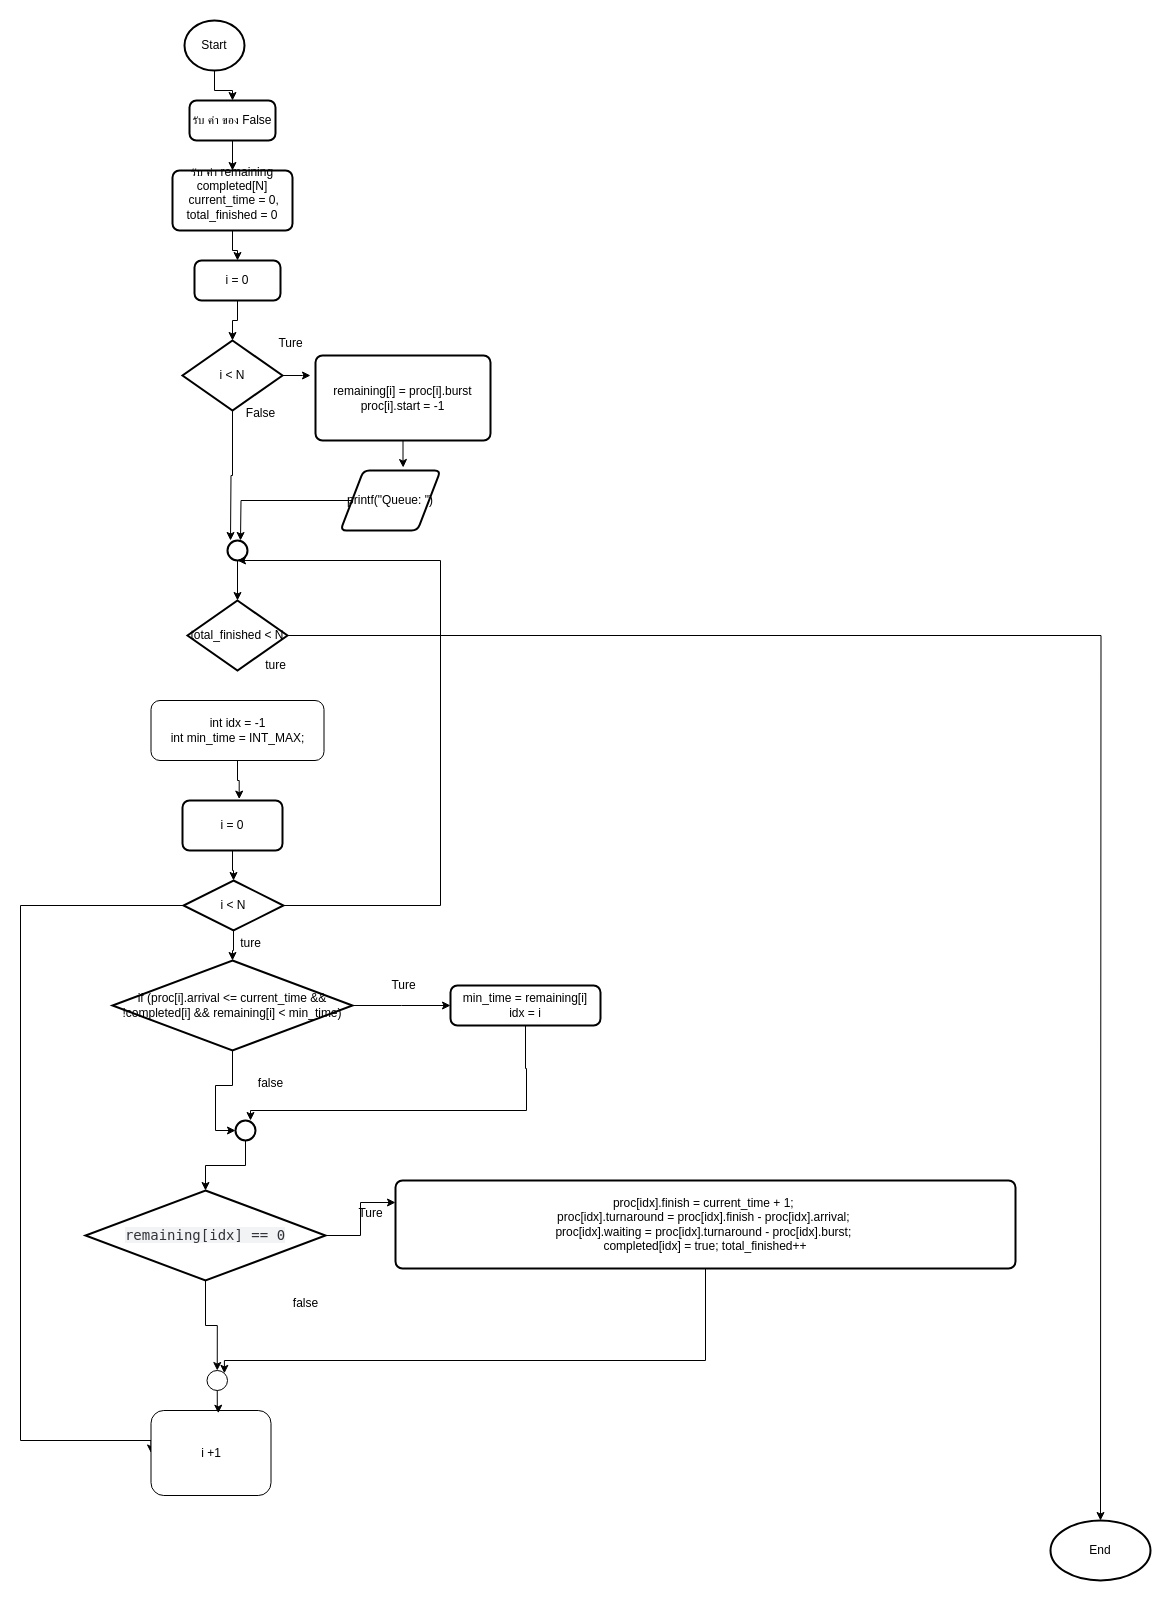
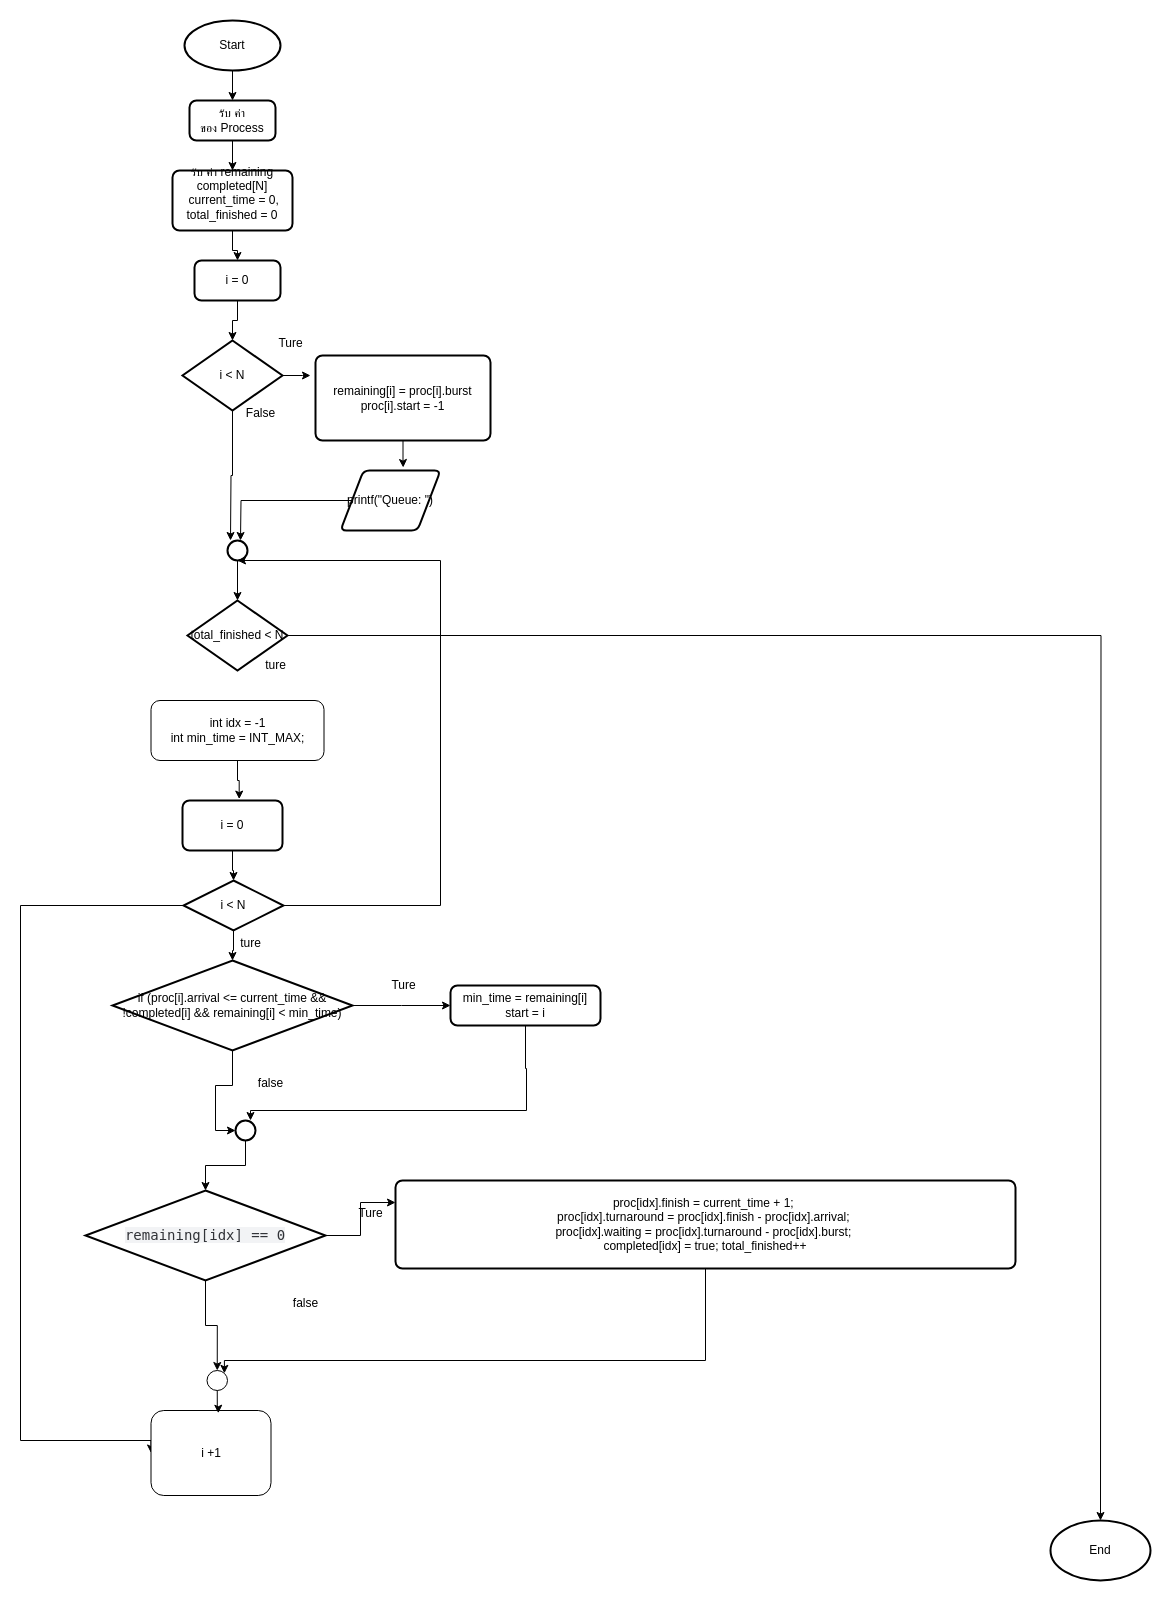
(215, 46) -> (233, 46)
(233, 121) -> (233, 121)
(526, 1006) -> (526, 1006)
